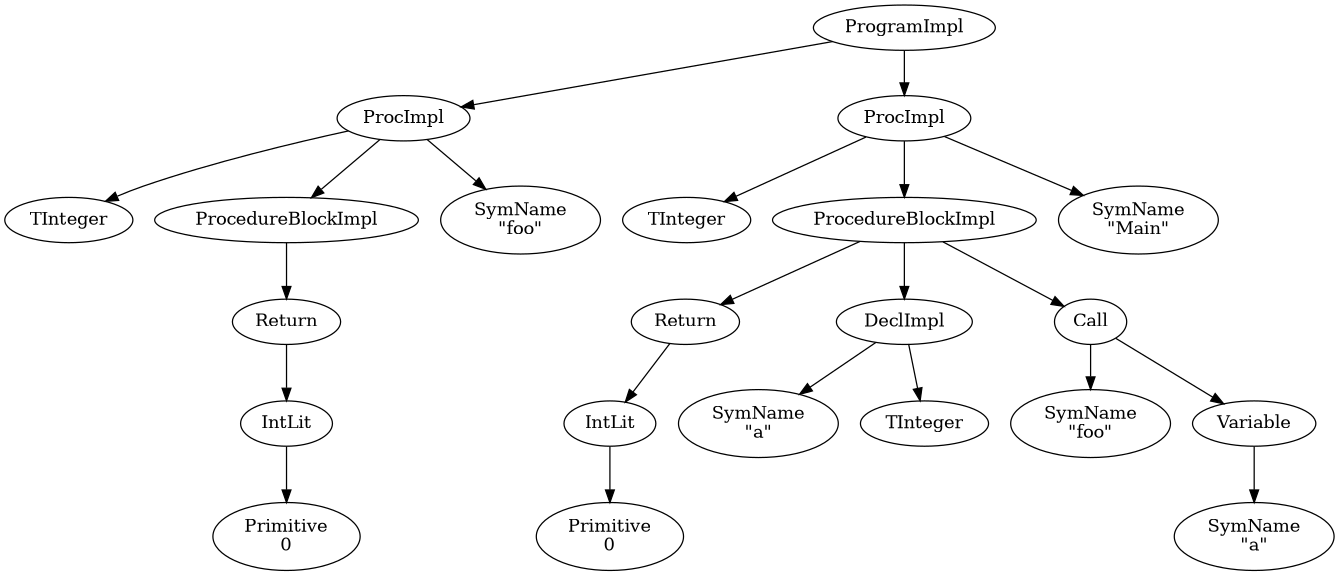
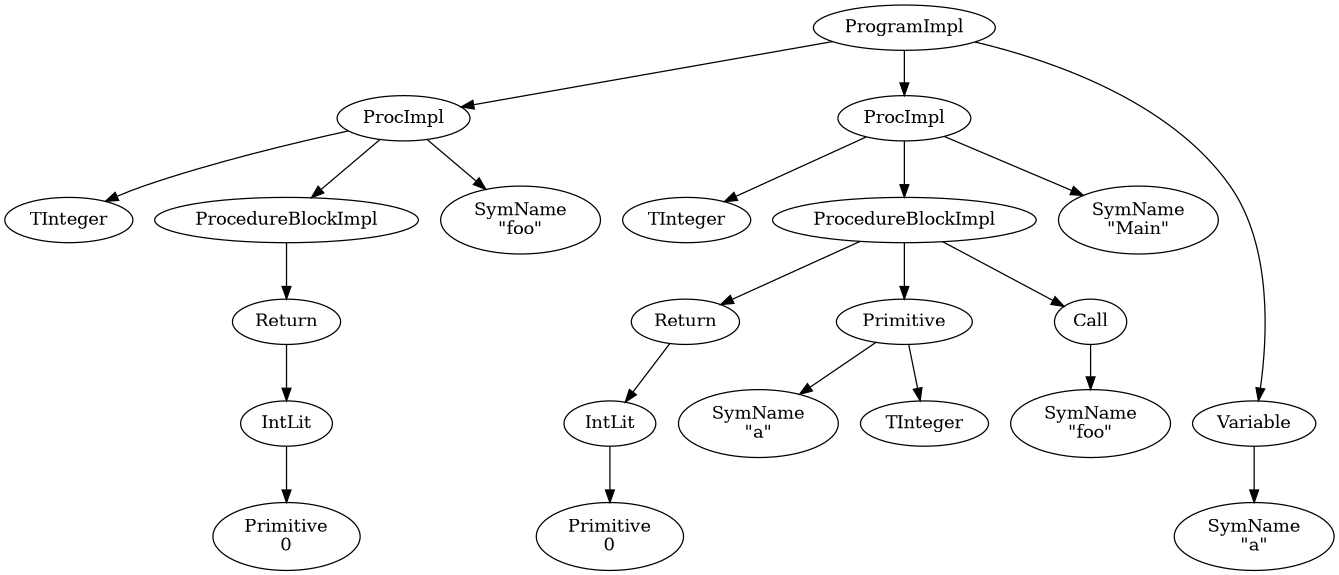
(904, 322) -> (904, 322)
(1164, 368) -> (1201, 152)
